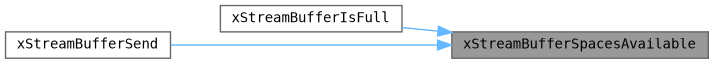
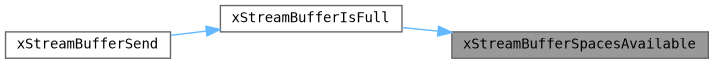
(304, 45) -> (189, 33)
